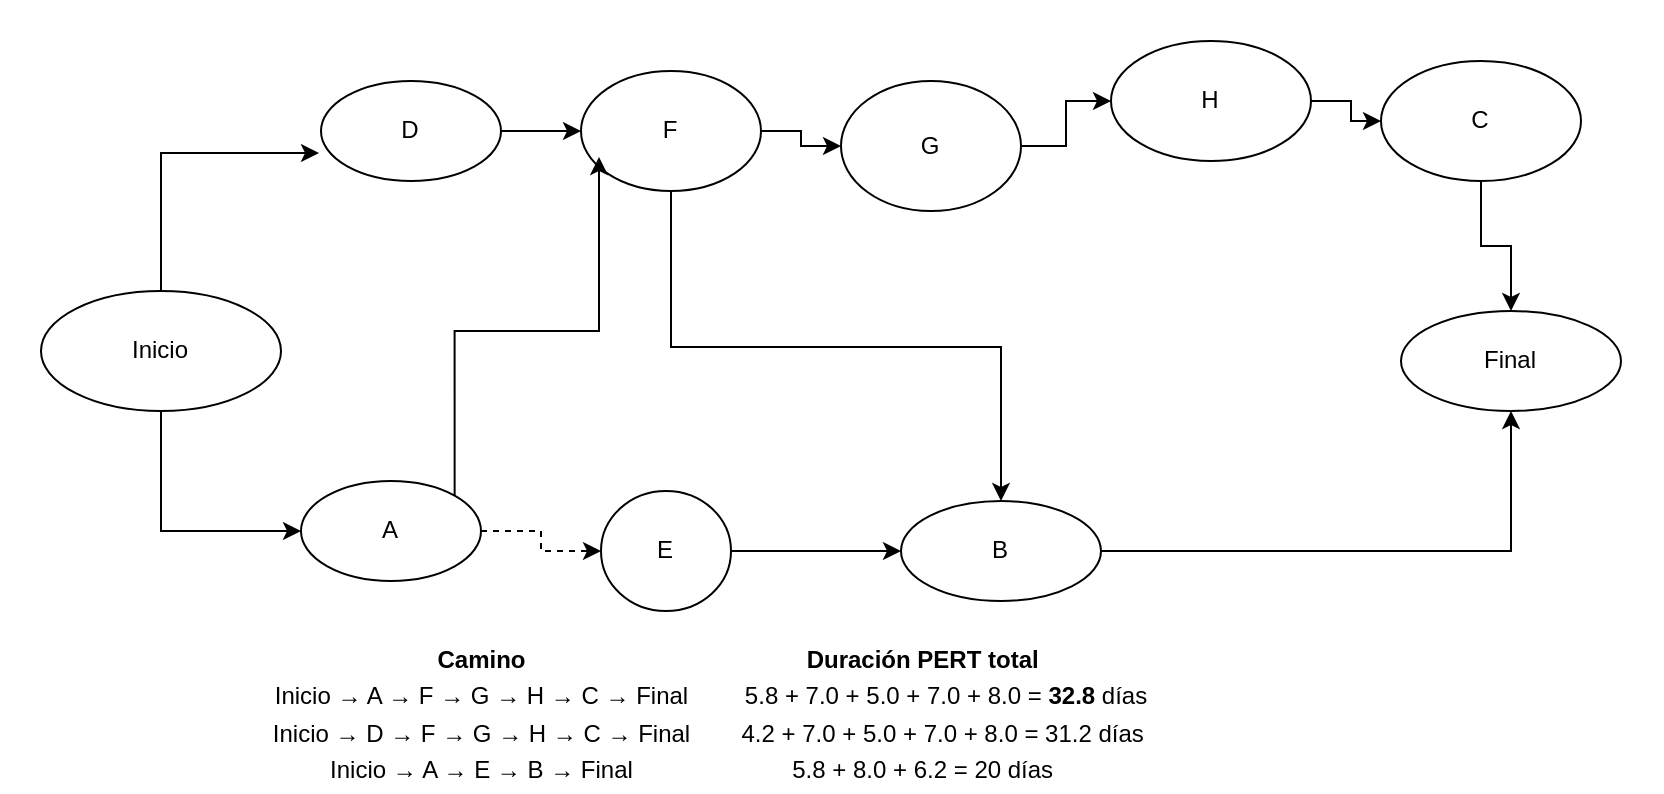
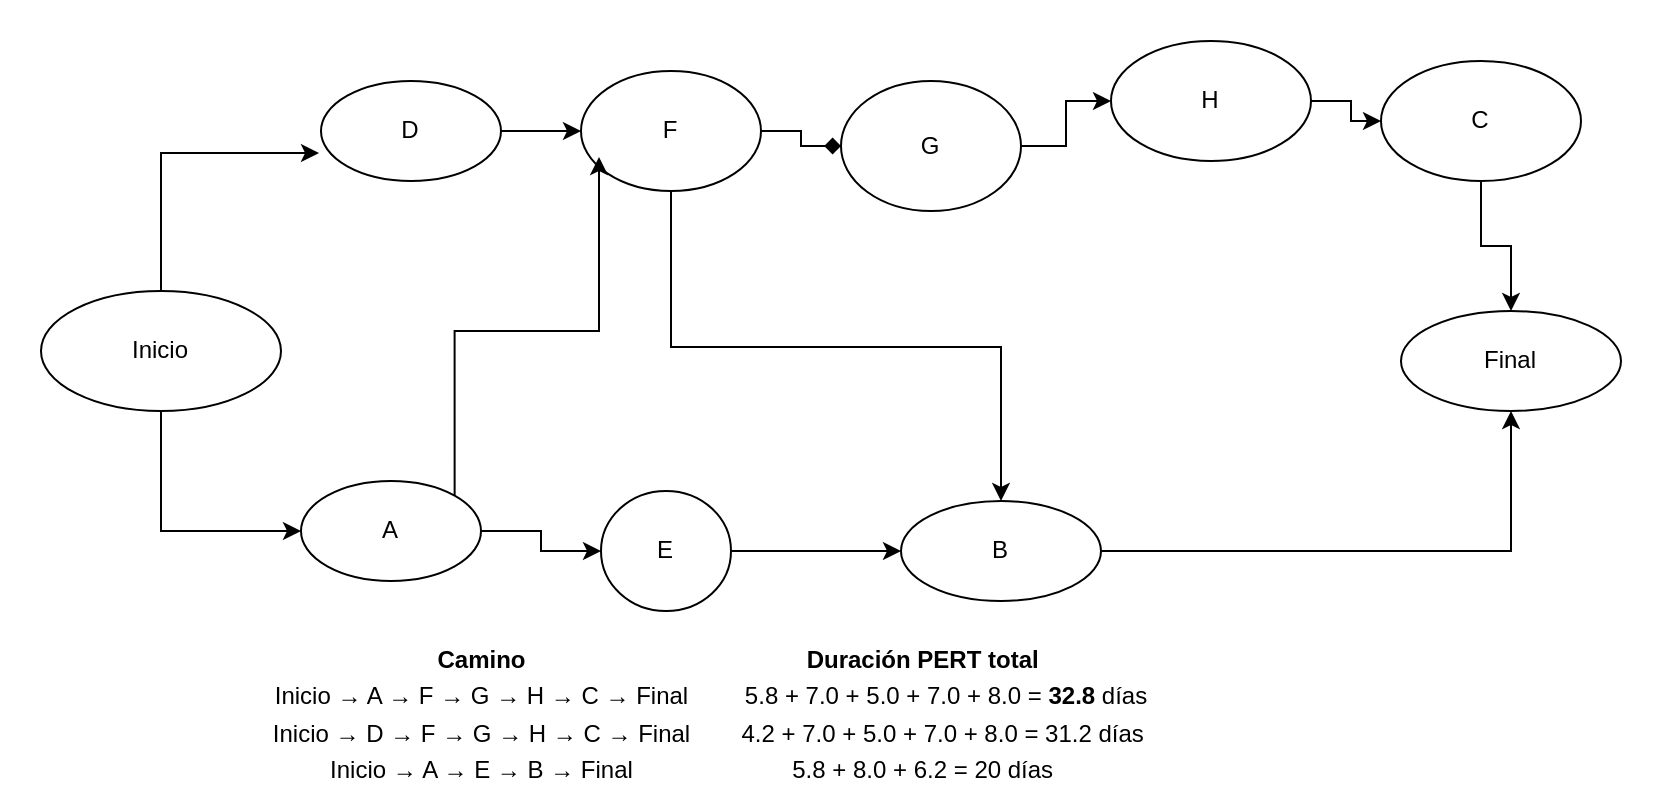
(825, 146) -> (824, 146)
(541, 533) -> (541, 533)
